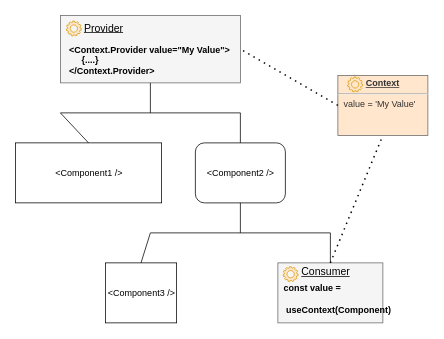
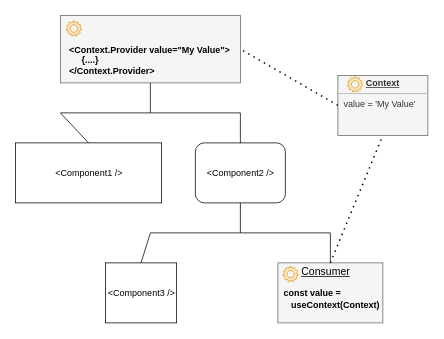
(104, 28) -> none
(383, 105) -> (383, 105)
(336, 299) -> (332, 299)
